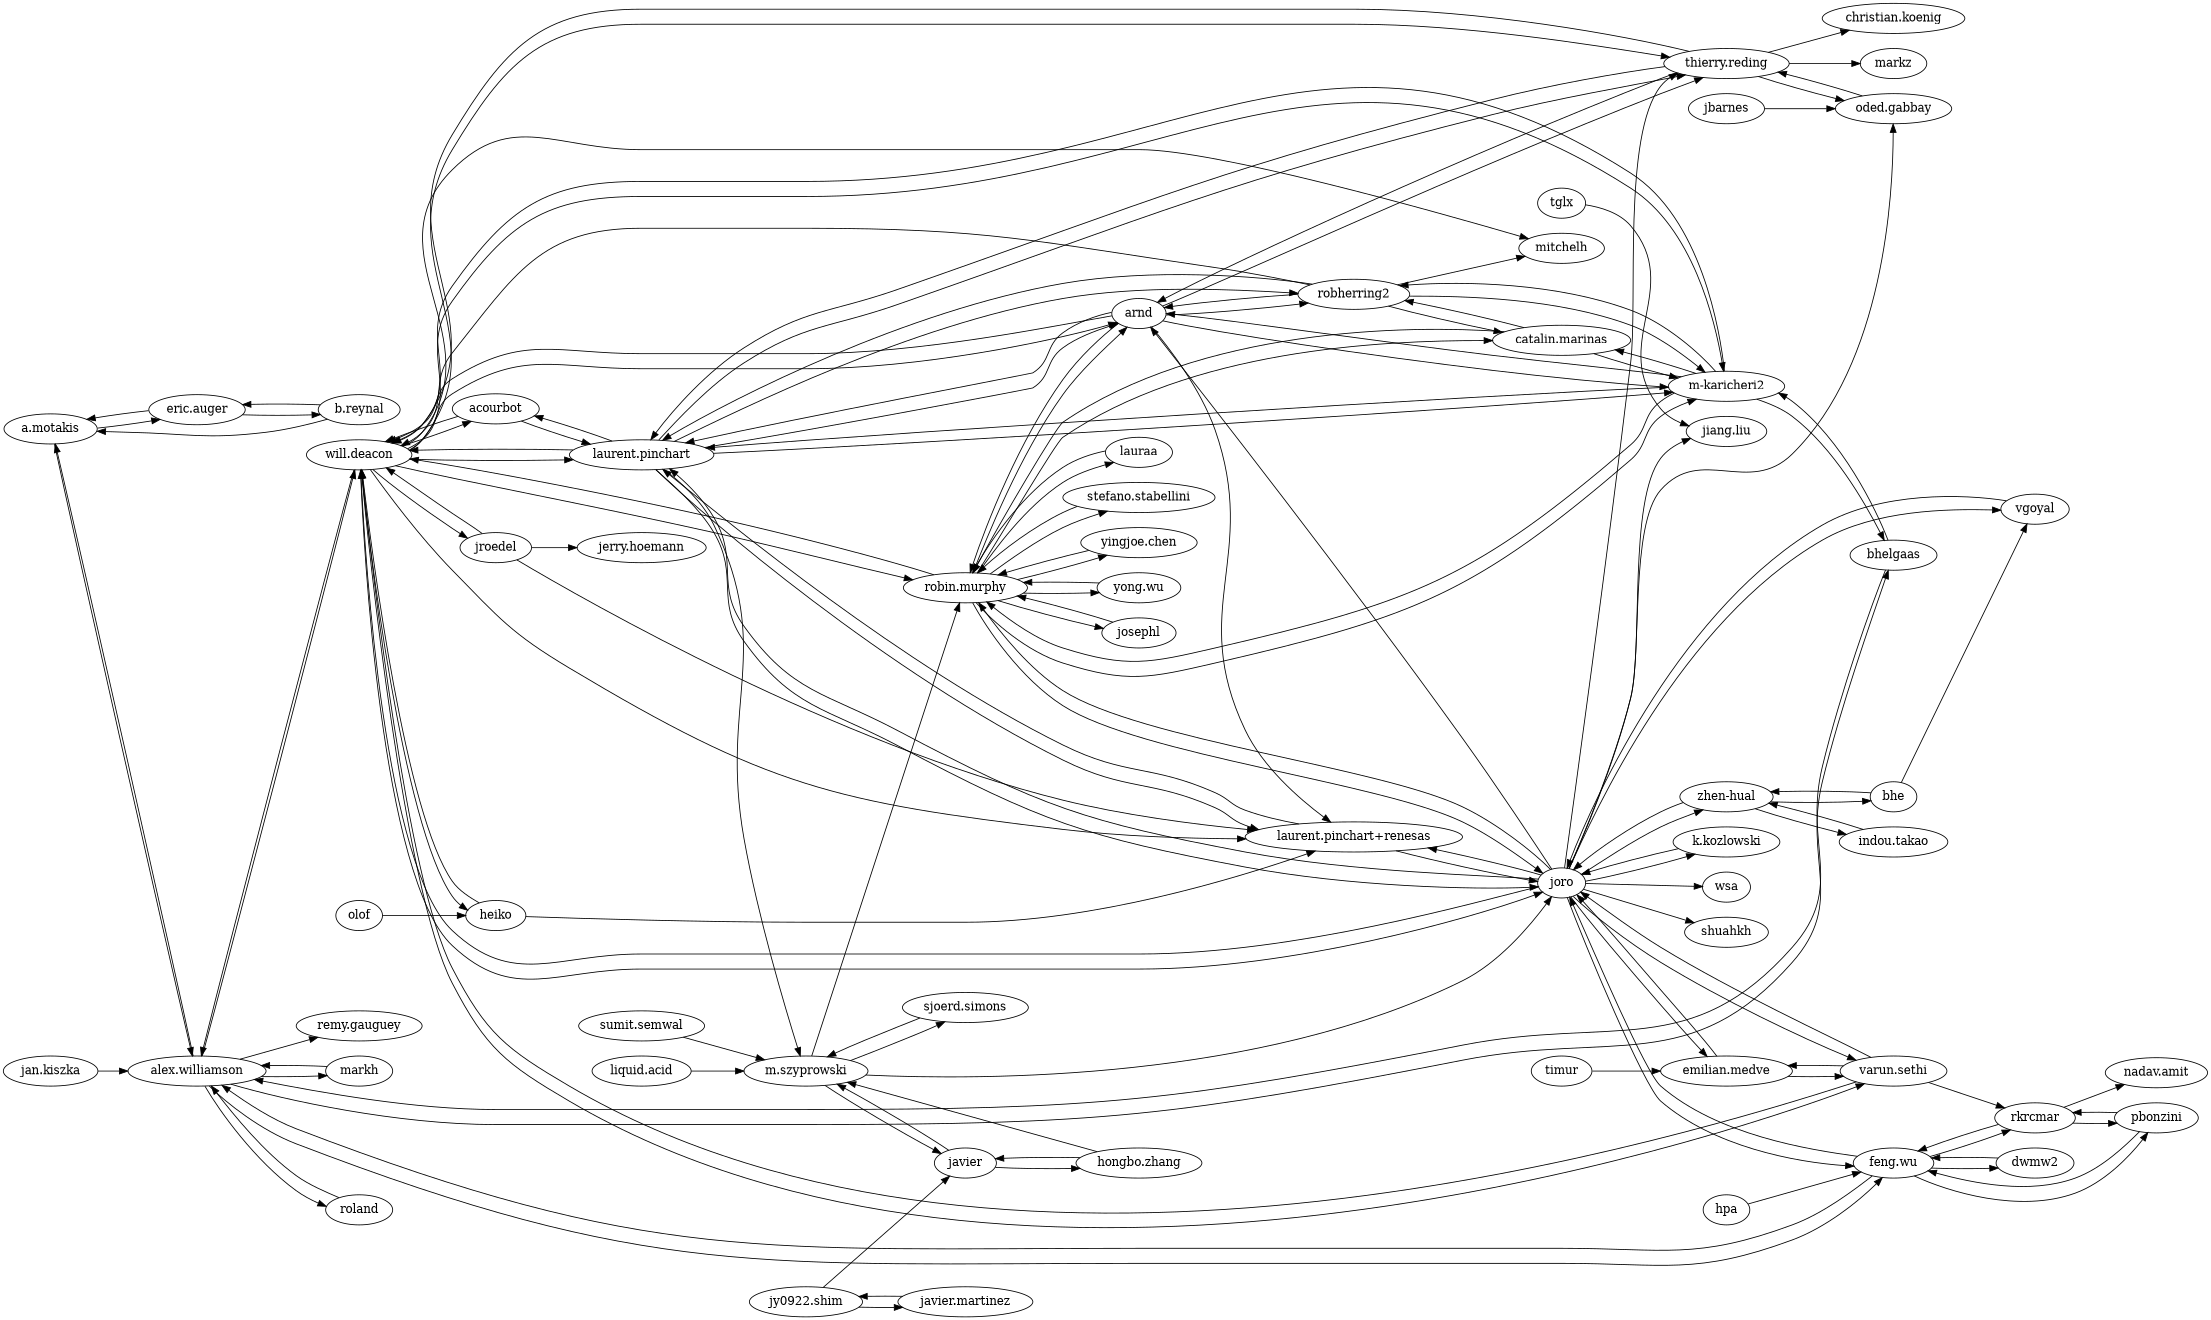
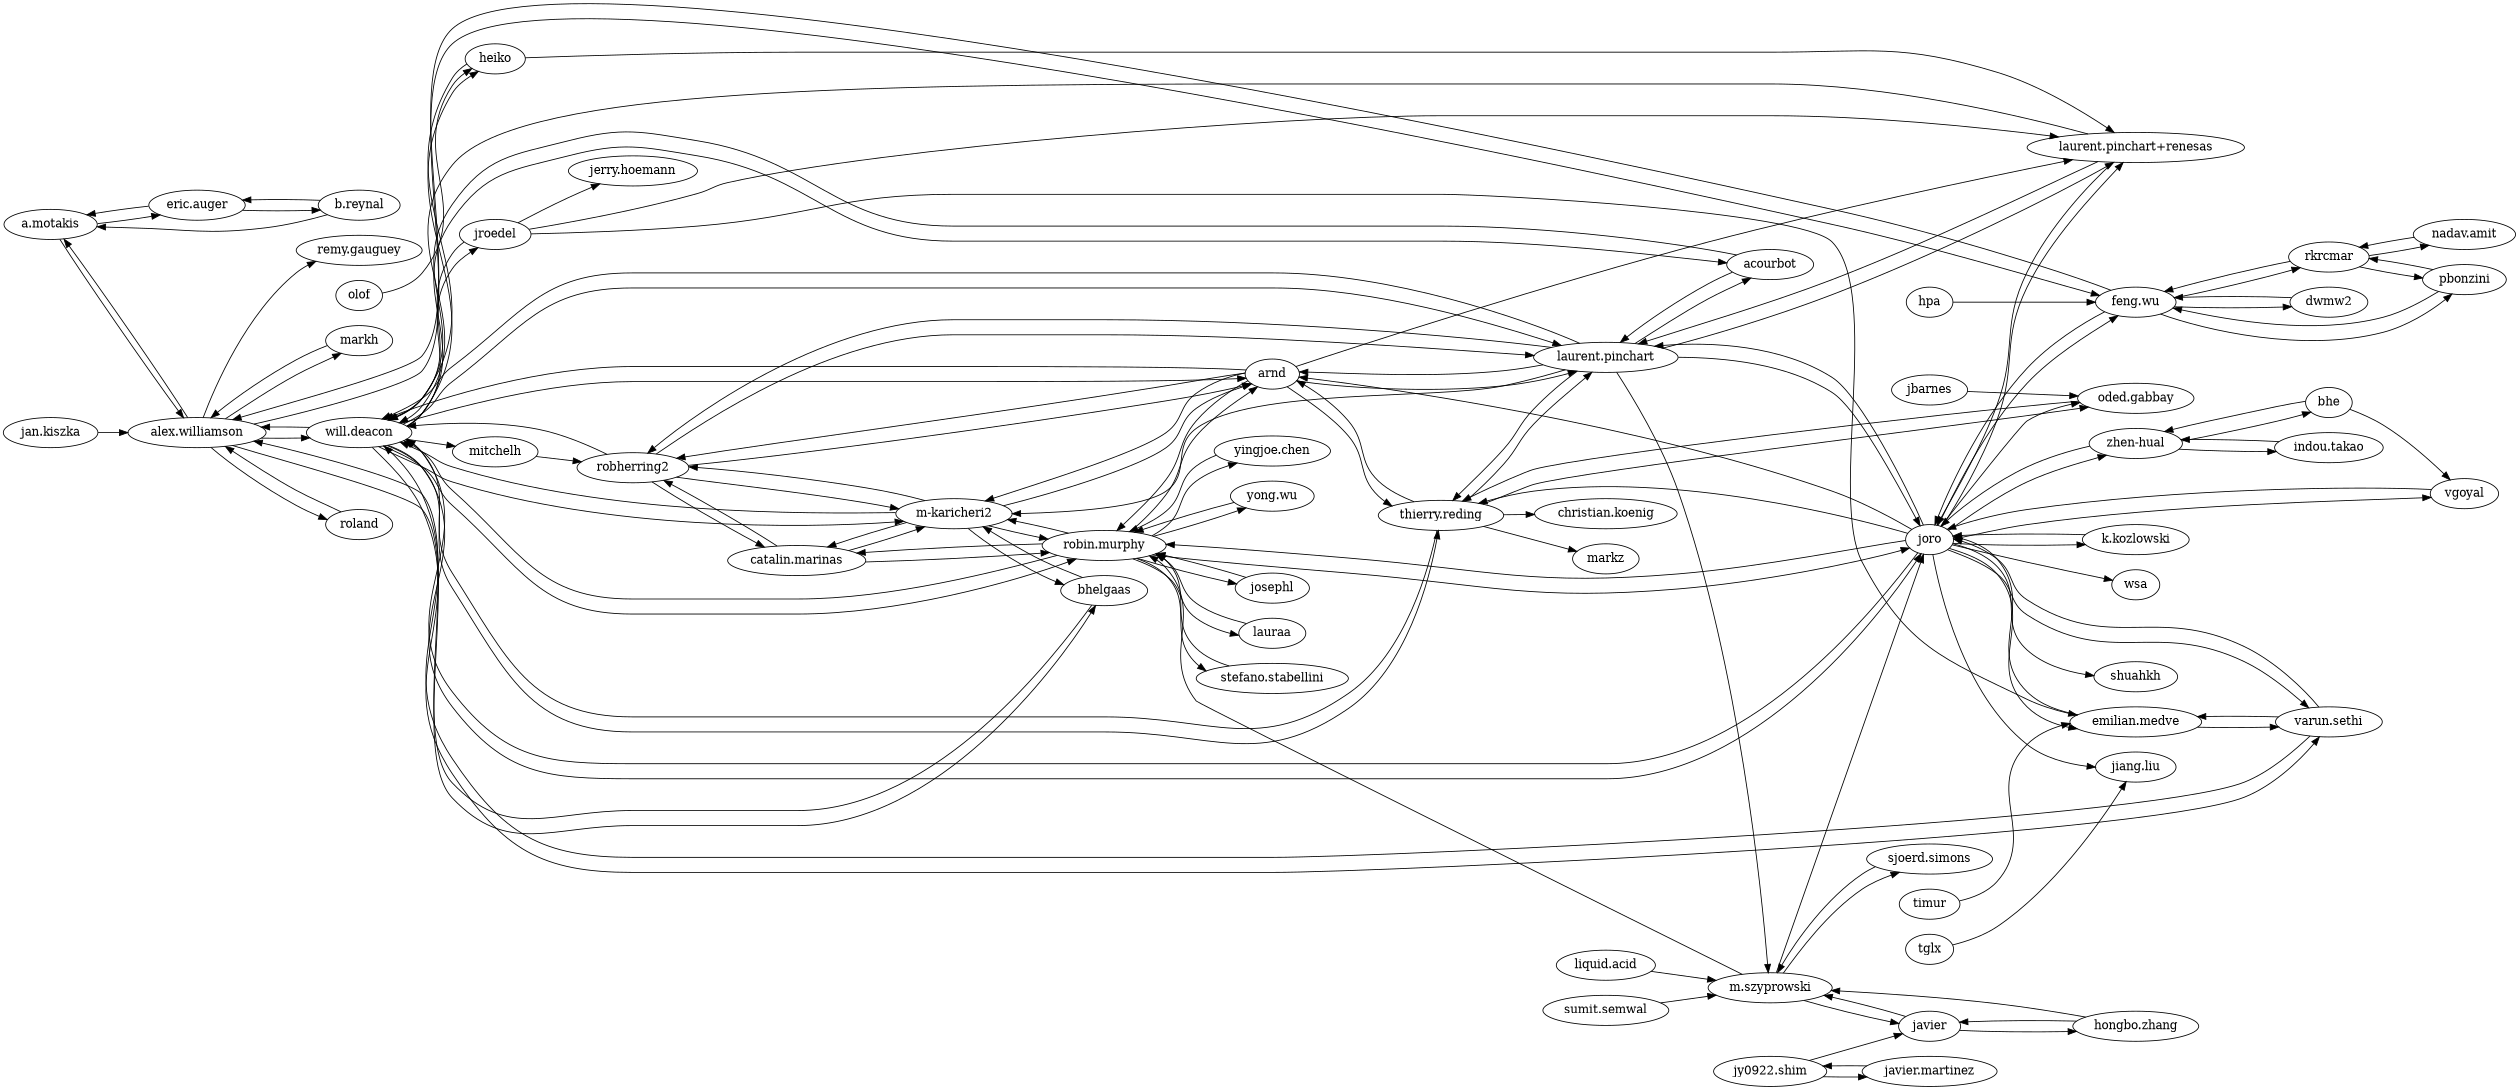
none -> (1478, 195)
(1457, 271) -> (555, 459)
(1191, 414) -> none
(754, 765) -> (1178, 84)
(1963, 1094) -> (2391, 241)
